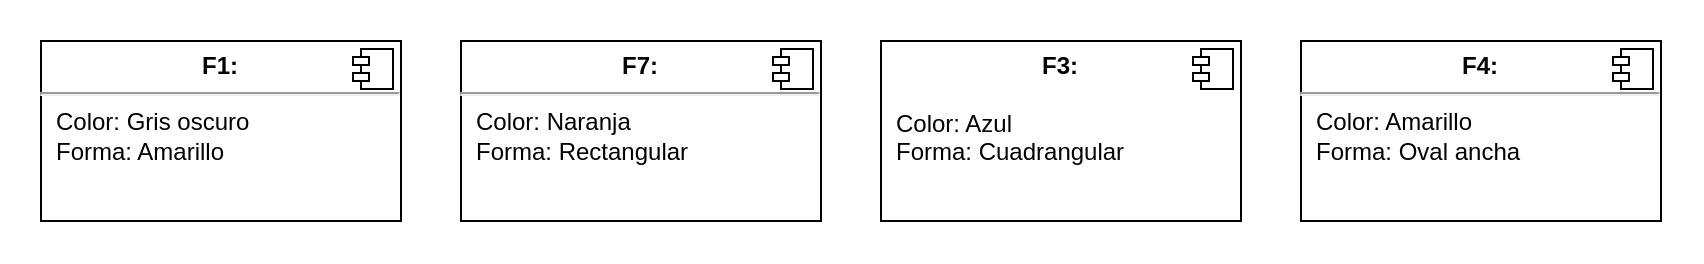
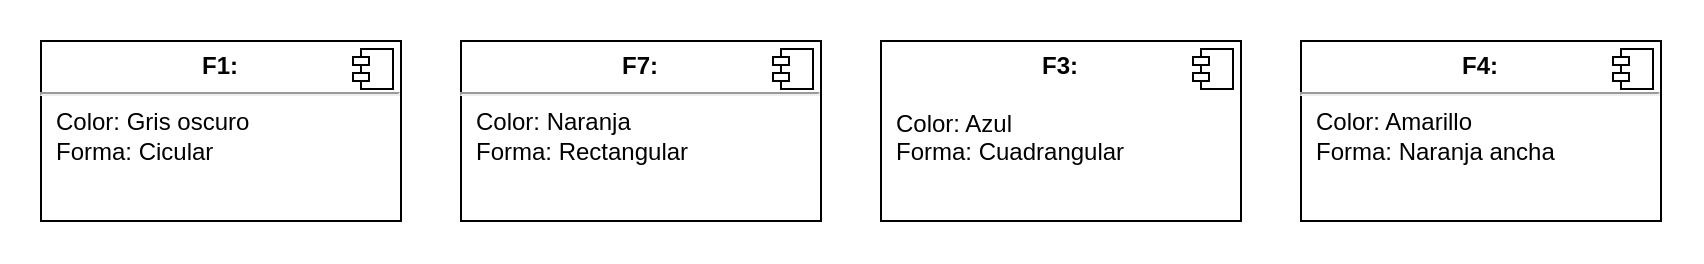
(146, 41) -> (146, 41)
(1403, 41) -> (1426, 41)
